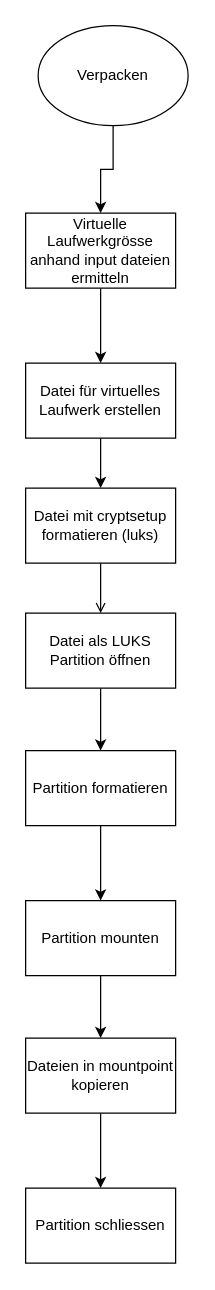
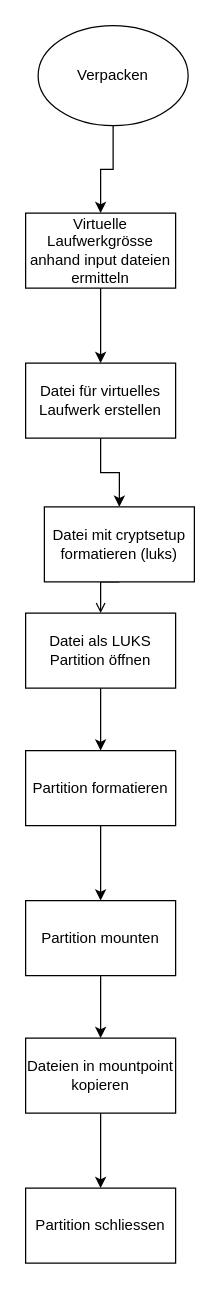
(101, 526) -> (119, 544)
